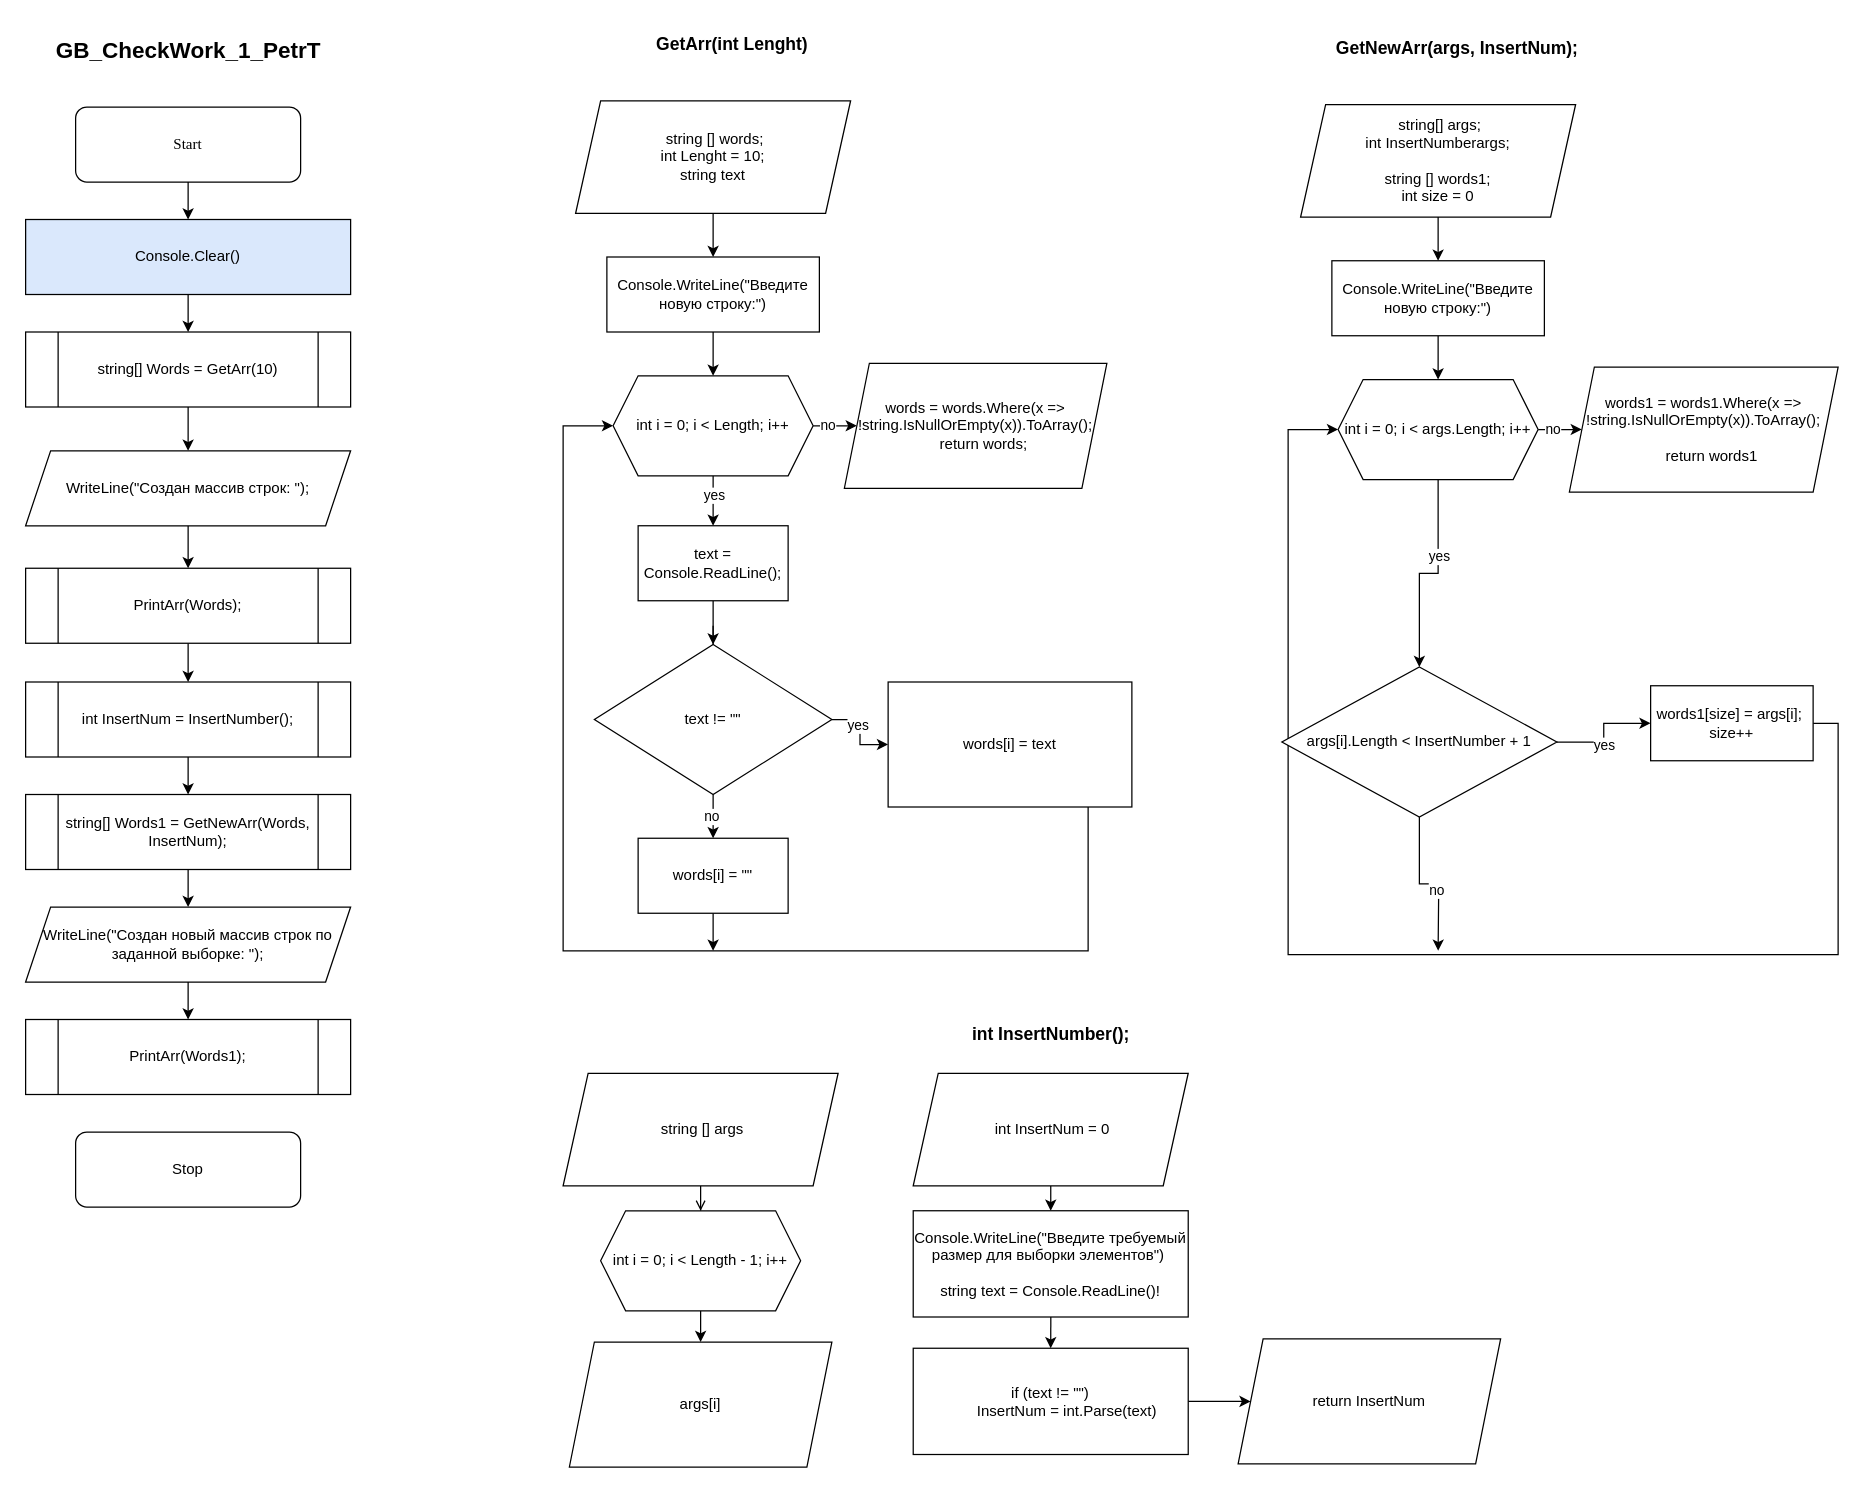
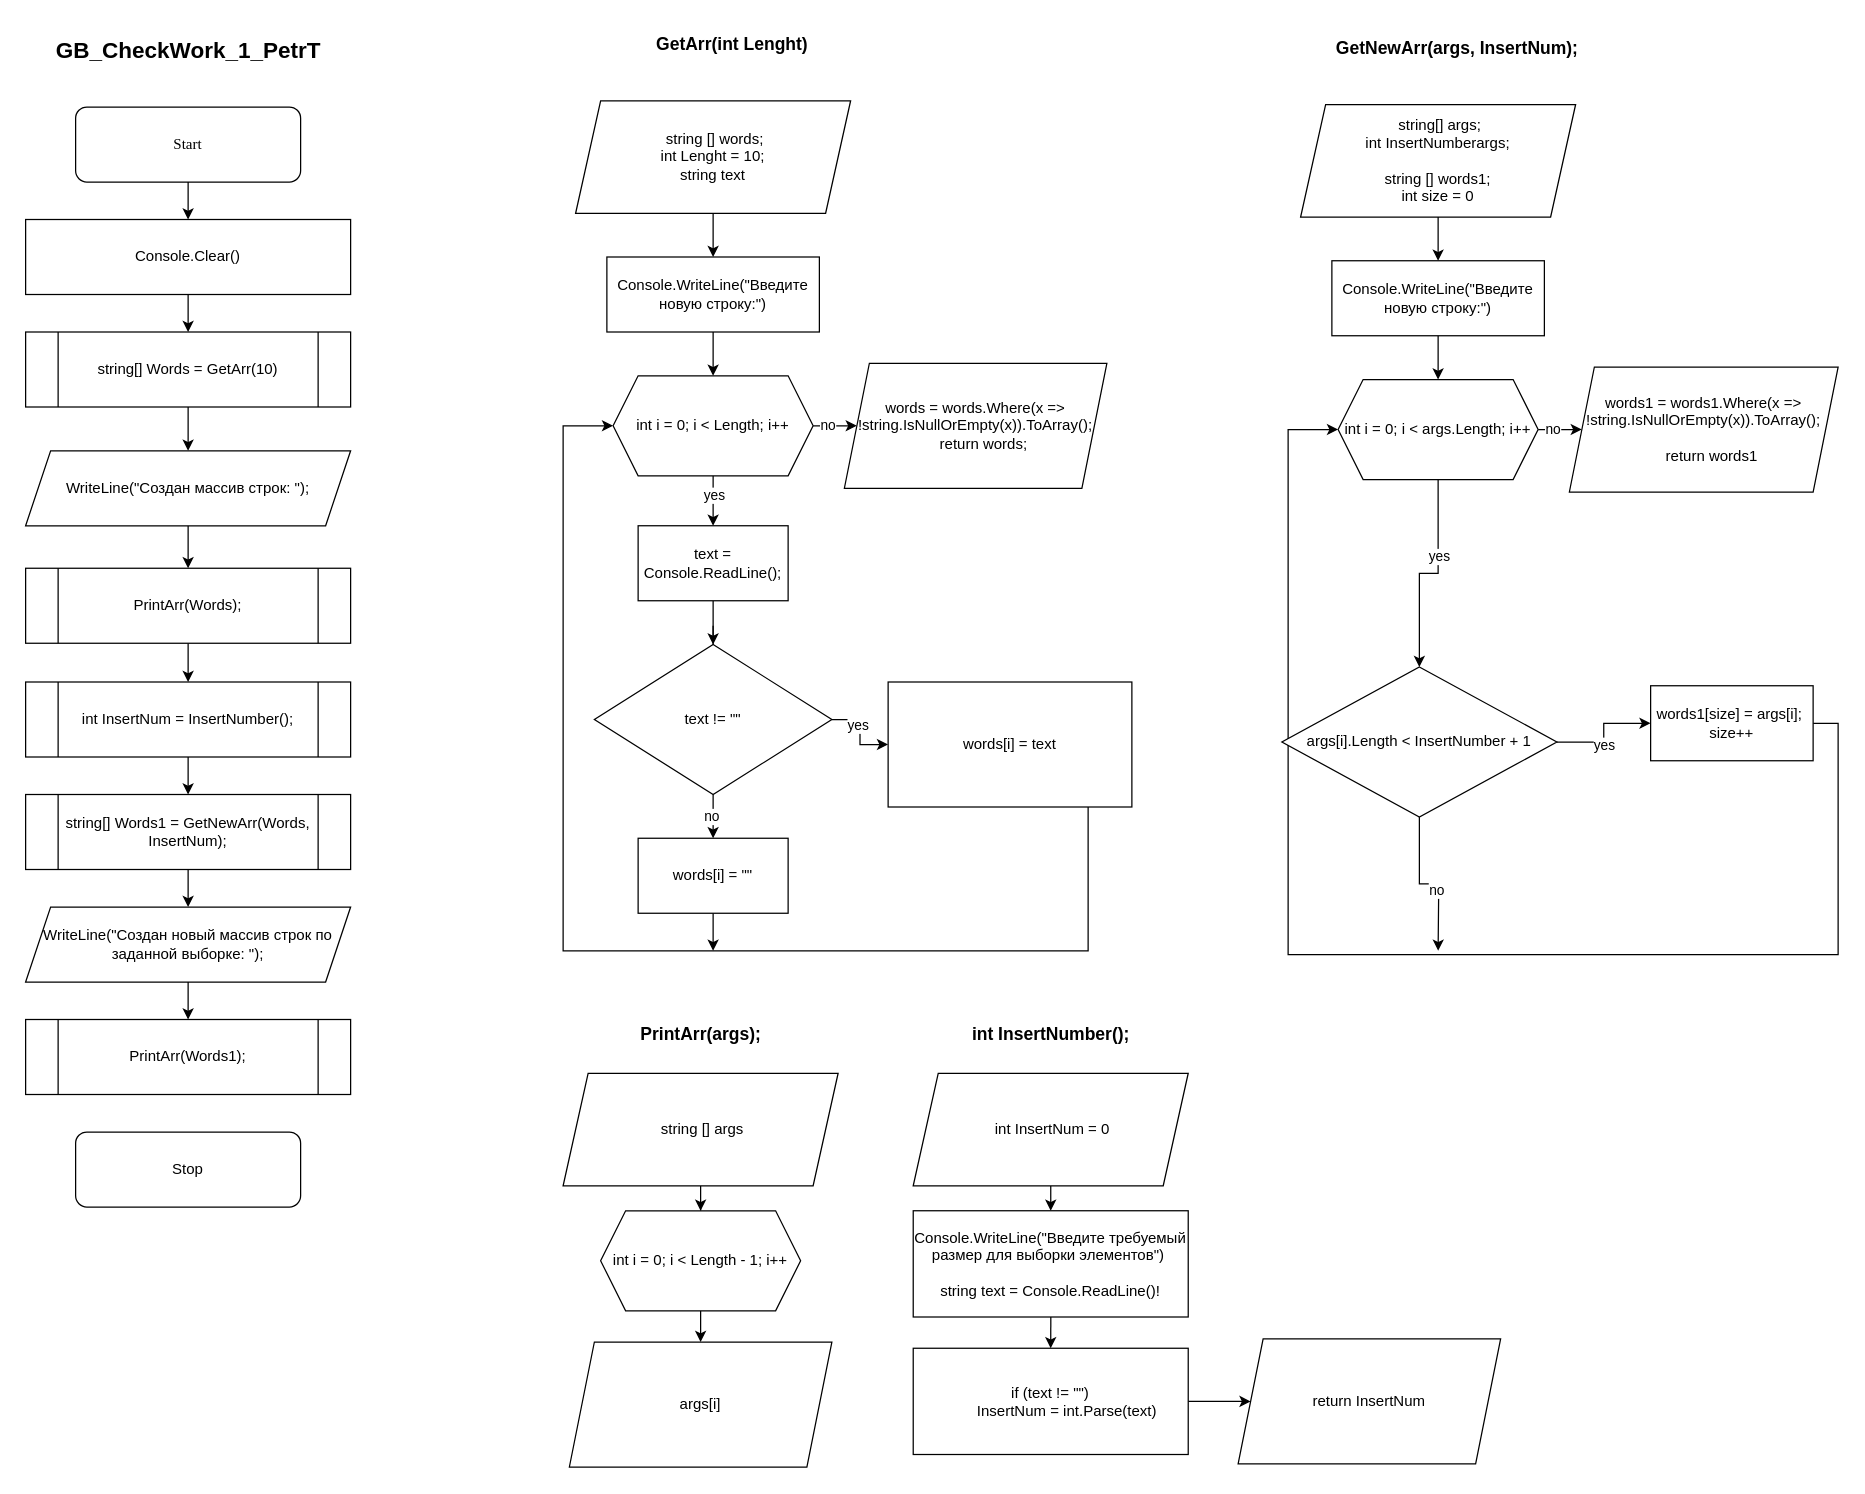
(188, 257) -> (188, 257)
none -> (701, 1034)
(701, 1203) -> (701, 1201)
